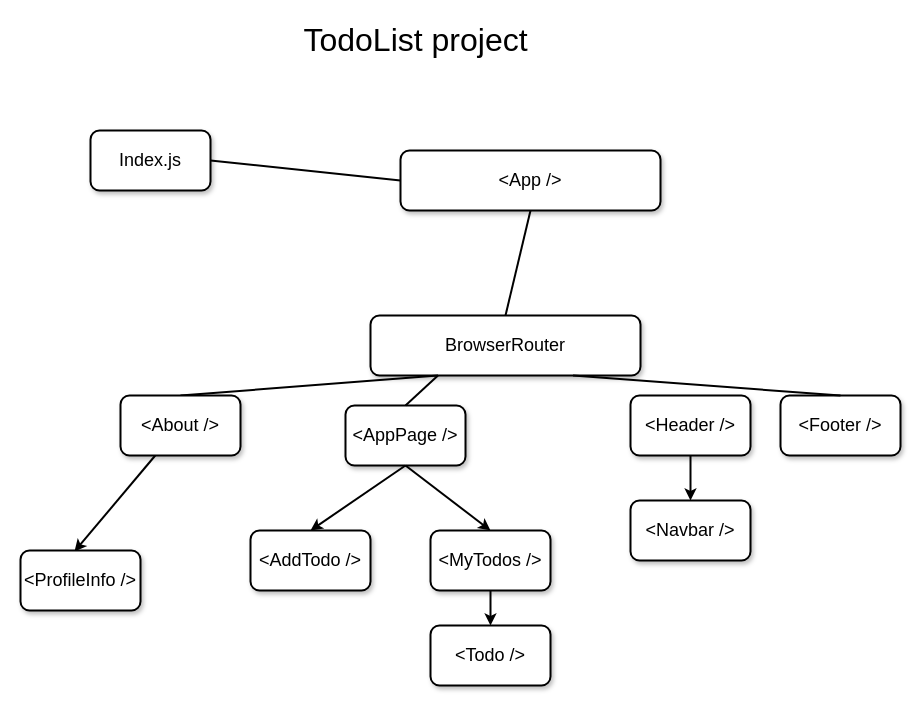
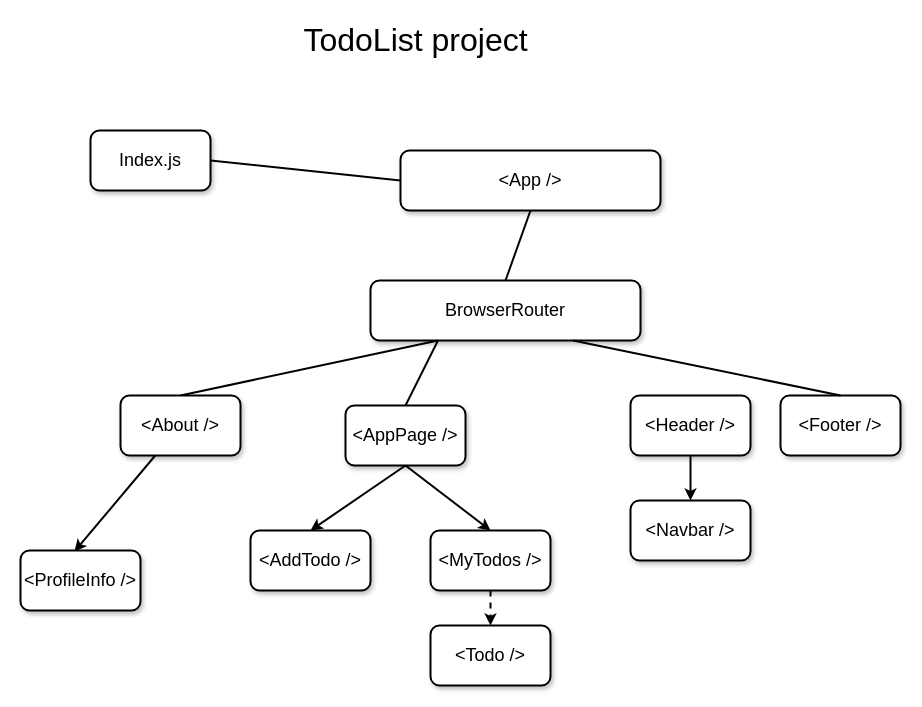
(506, 346) -> (506, 311)
(491, 603) -> (491, 603)
